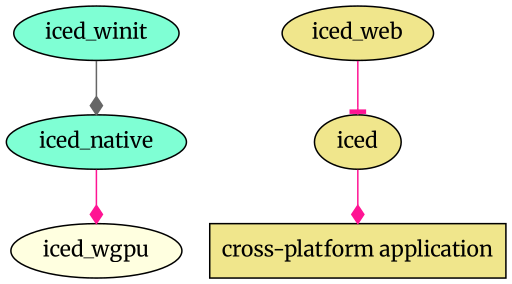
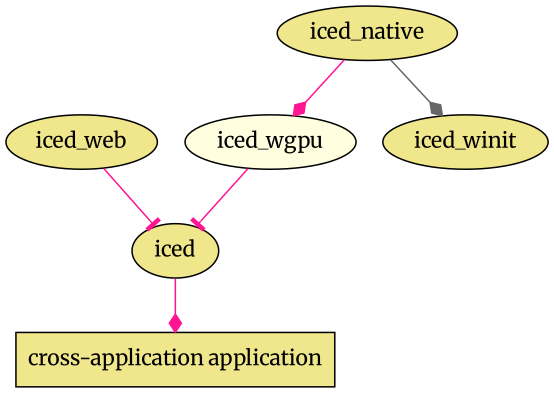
(96, 33) -> (465, 142)
(96, 79) -> (410, 81)
(96, 142) -> (367, 33)
none -> (225, 195)
(358, 251) -> (175, 360)
